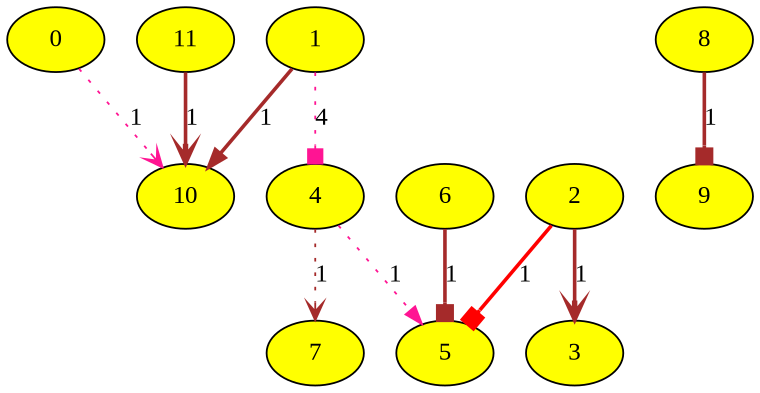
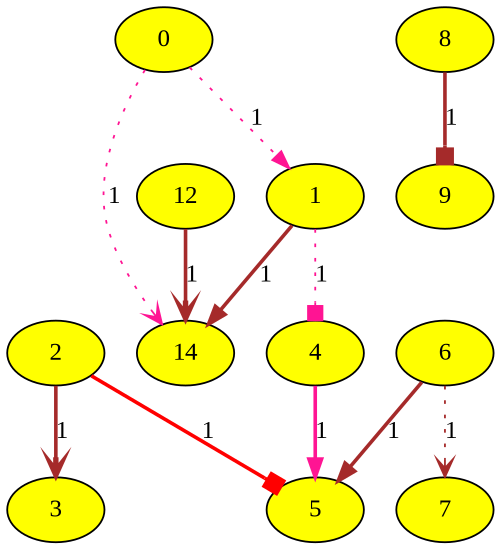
(186, 40) -> (186, 196)
none -> (233, 111)
(322, 118) -> (322, 275)
(186, 196) -> (186, 353)
(315, 266) -> (445, 422)
(445, 266) -> (386, 425)
(374, 268) -> (315, 422)
